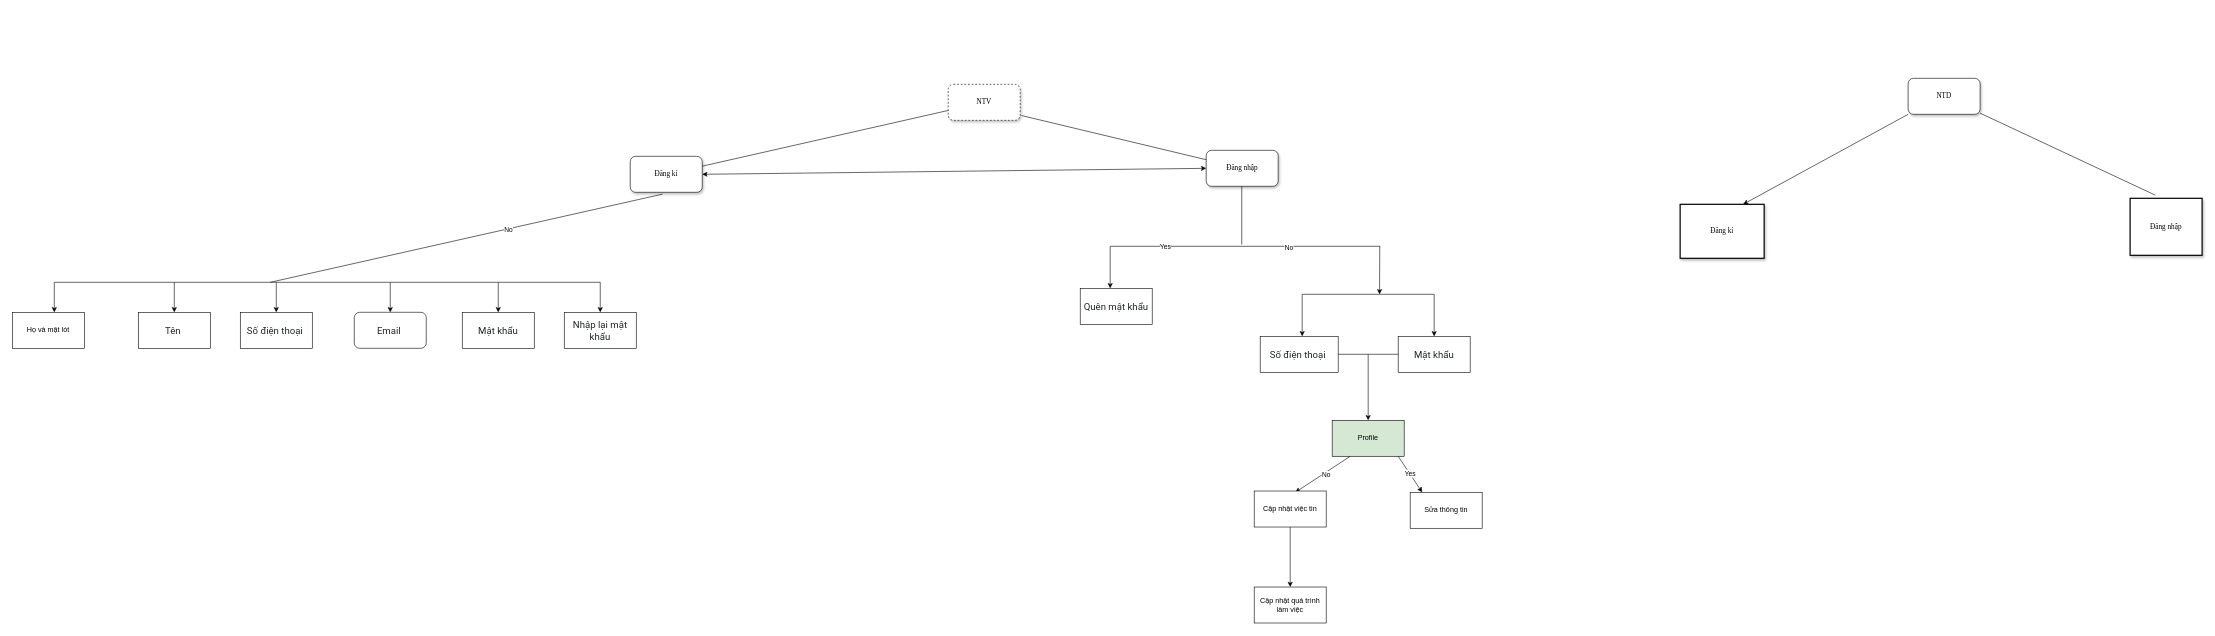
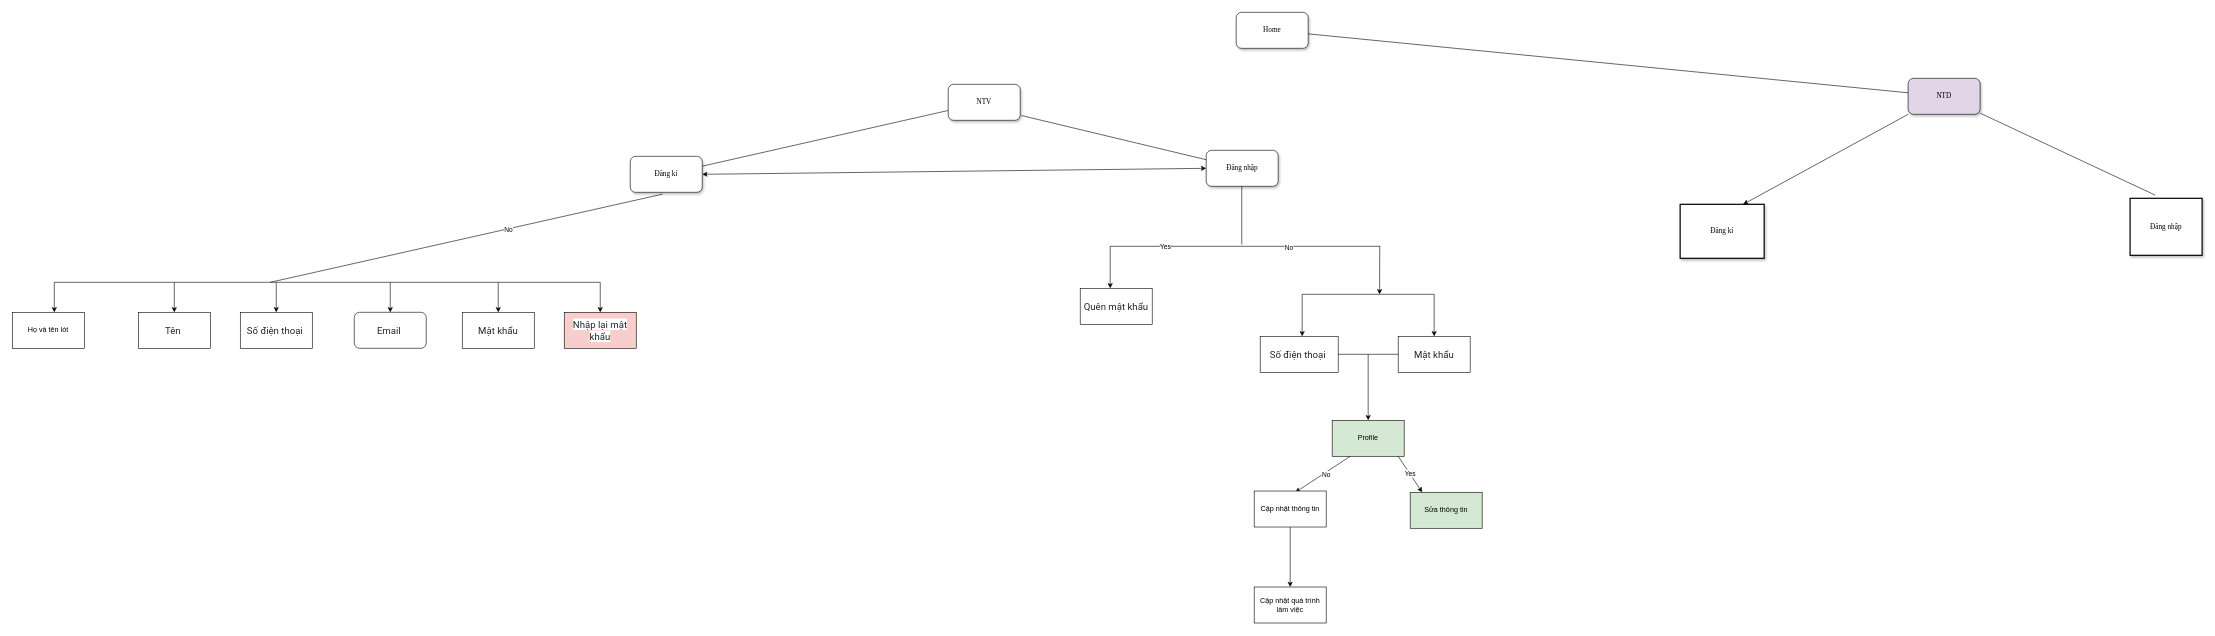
none -> (1272, 30)
none -> (1608, 63)
(1944, 96) -> (1944, 96)
(984, 102) -> (984, 102)
(48, 330) -> (48, 330)
(600, 330) -> (600, 330)
(1290, 509) -> (1290, 509)
(1446, 510) -> (1446, 510)
